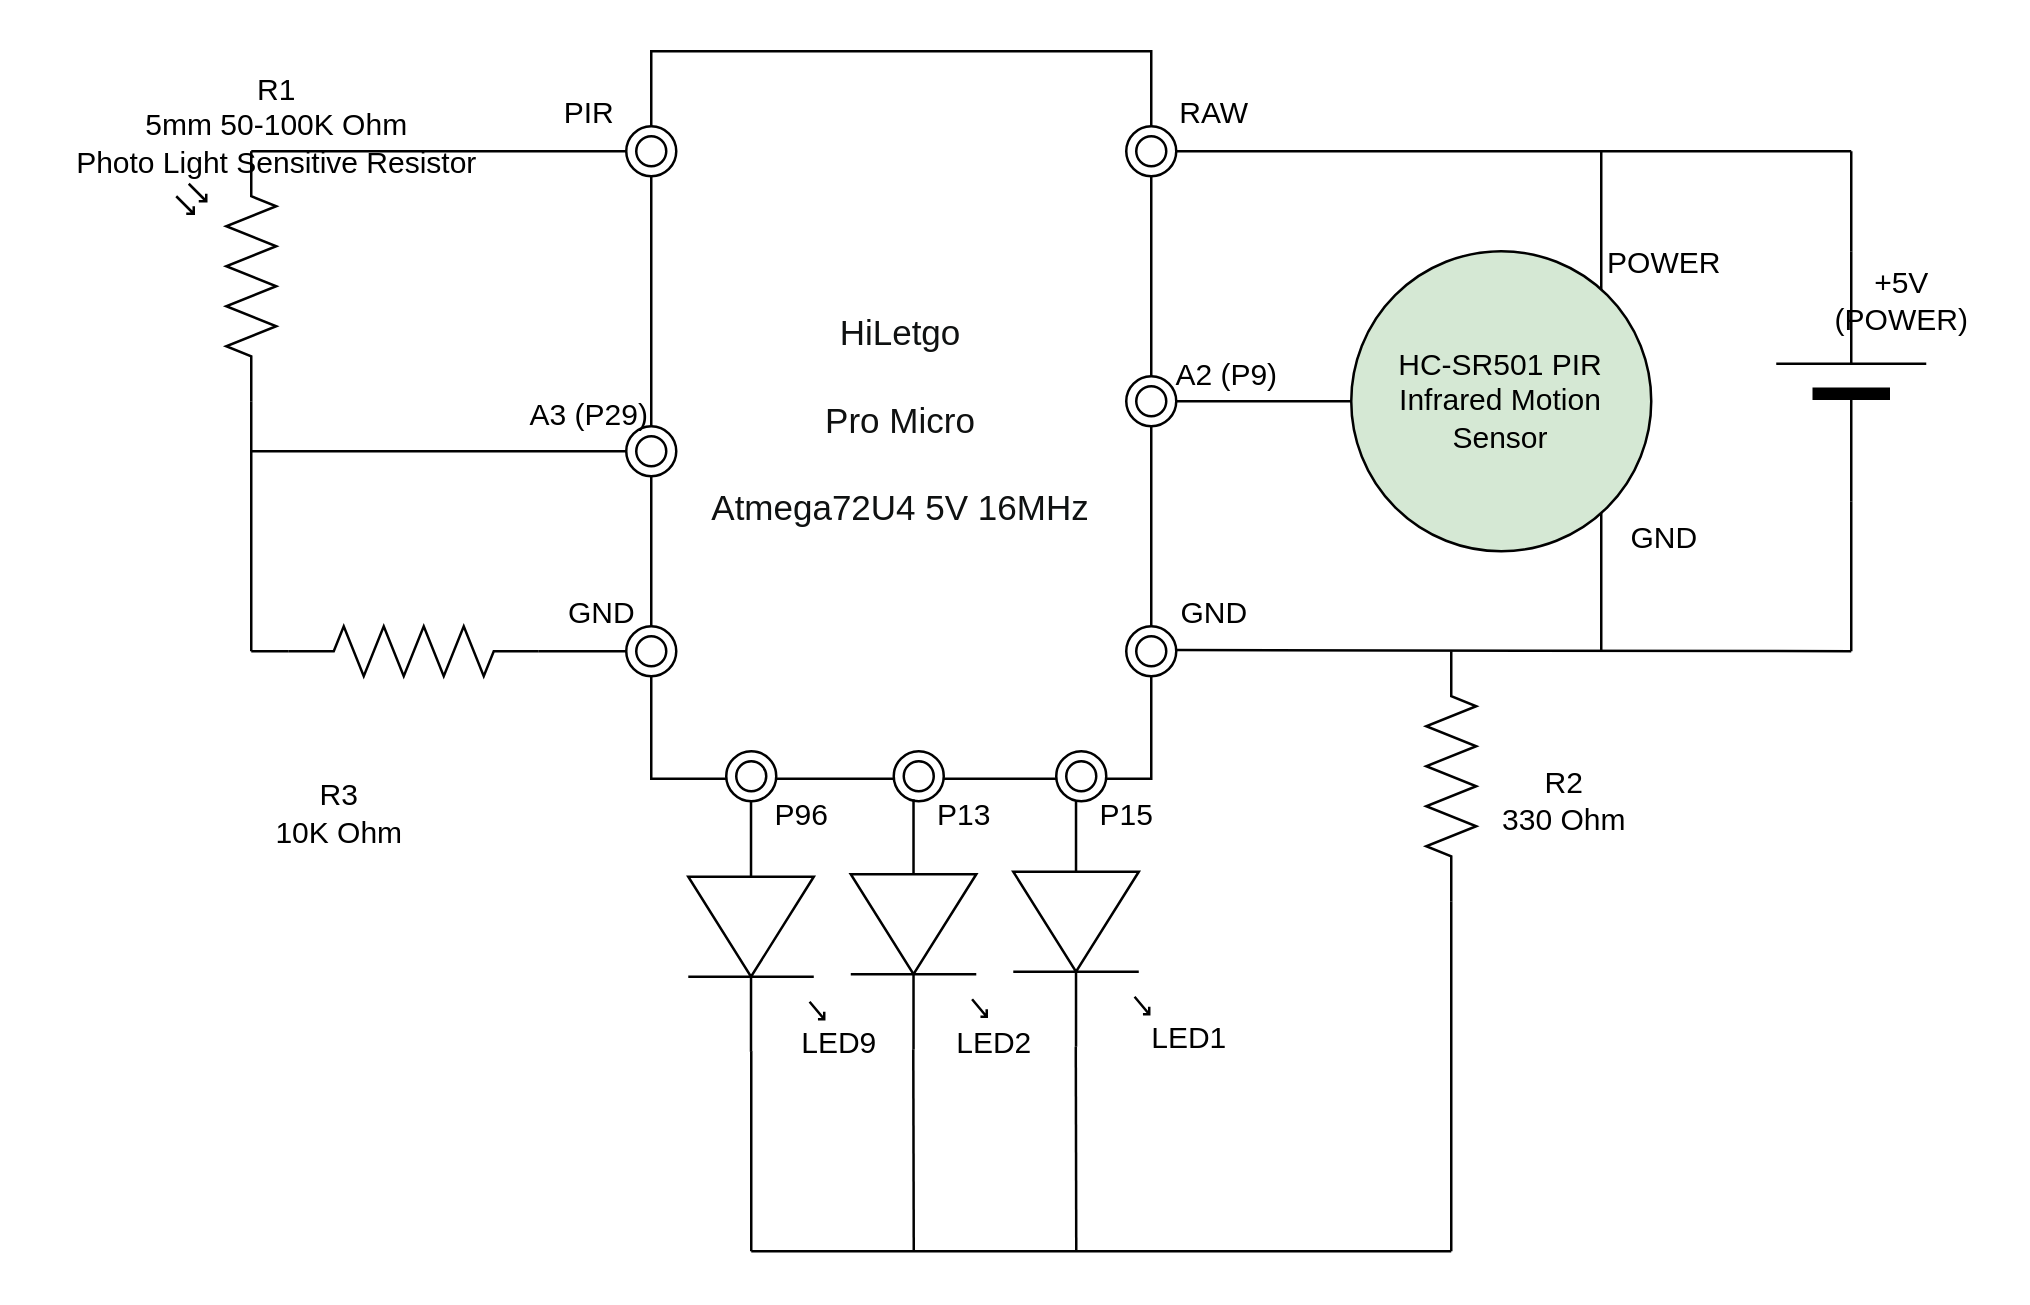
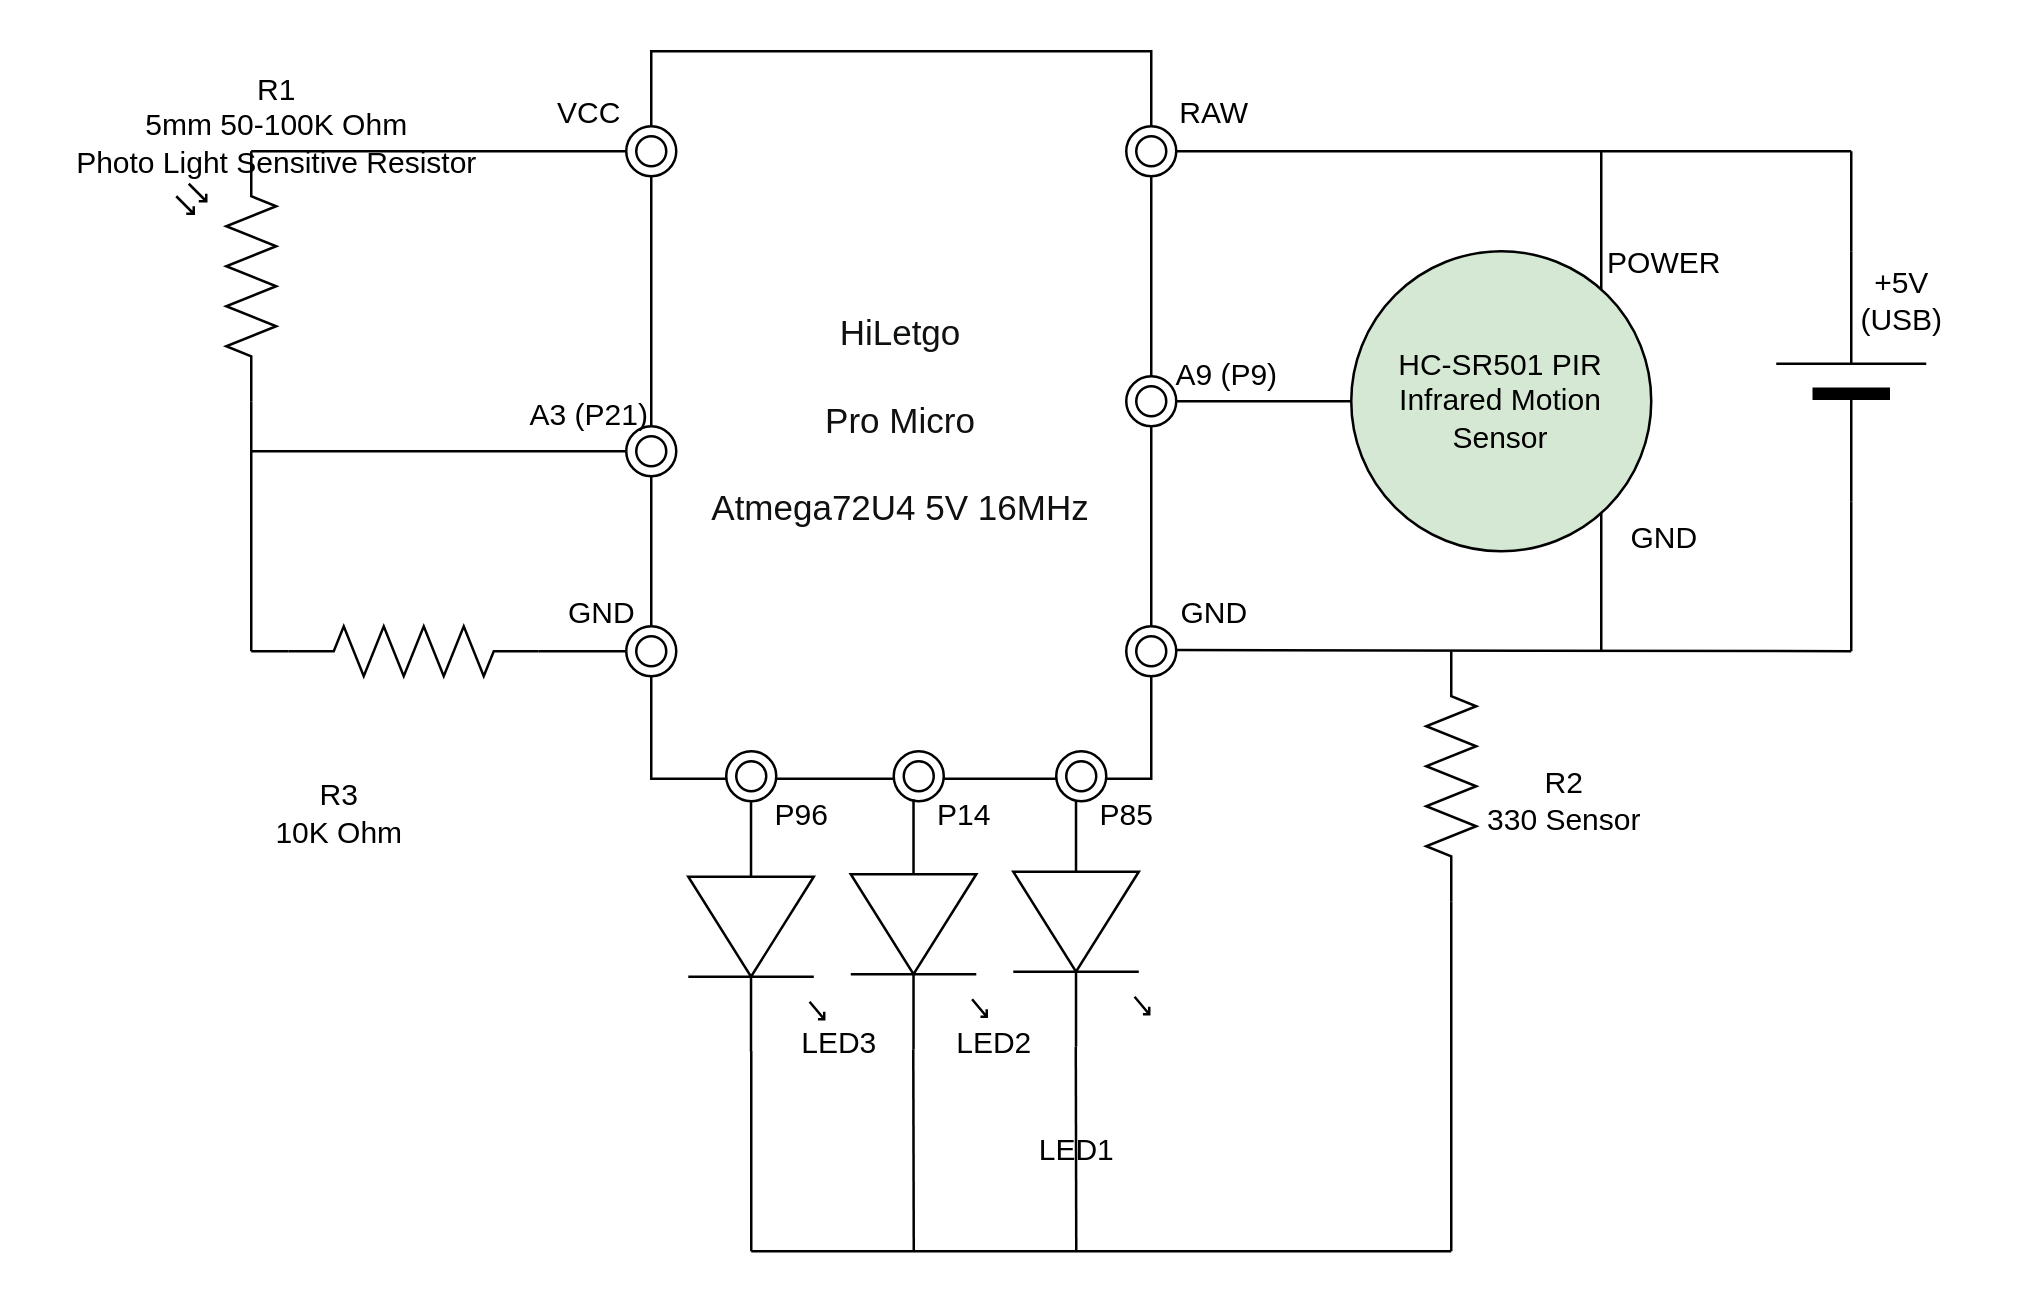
(590, 114) -> (590, 114)
(1903, 301) -> (1903, 301)
(1228, 376) -> (1228, 376)
(590, 416) -> (590, 416)
(1565, 801) -> (1565, 801)
(965, 816) -> (965, 816)
(1128, 816) -> (1128, 816)
(1189, 1039) -> (1076, 1151)
(840, 1044) -> (840, 1044)
